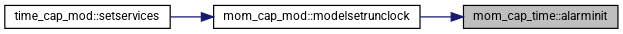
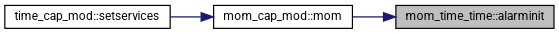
(317, 17) -> (283, 17)
(541, 17) -> (475, 17)
